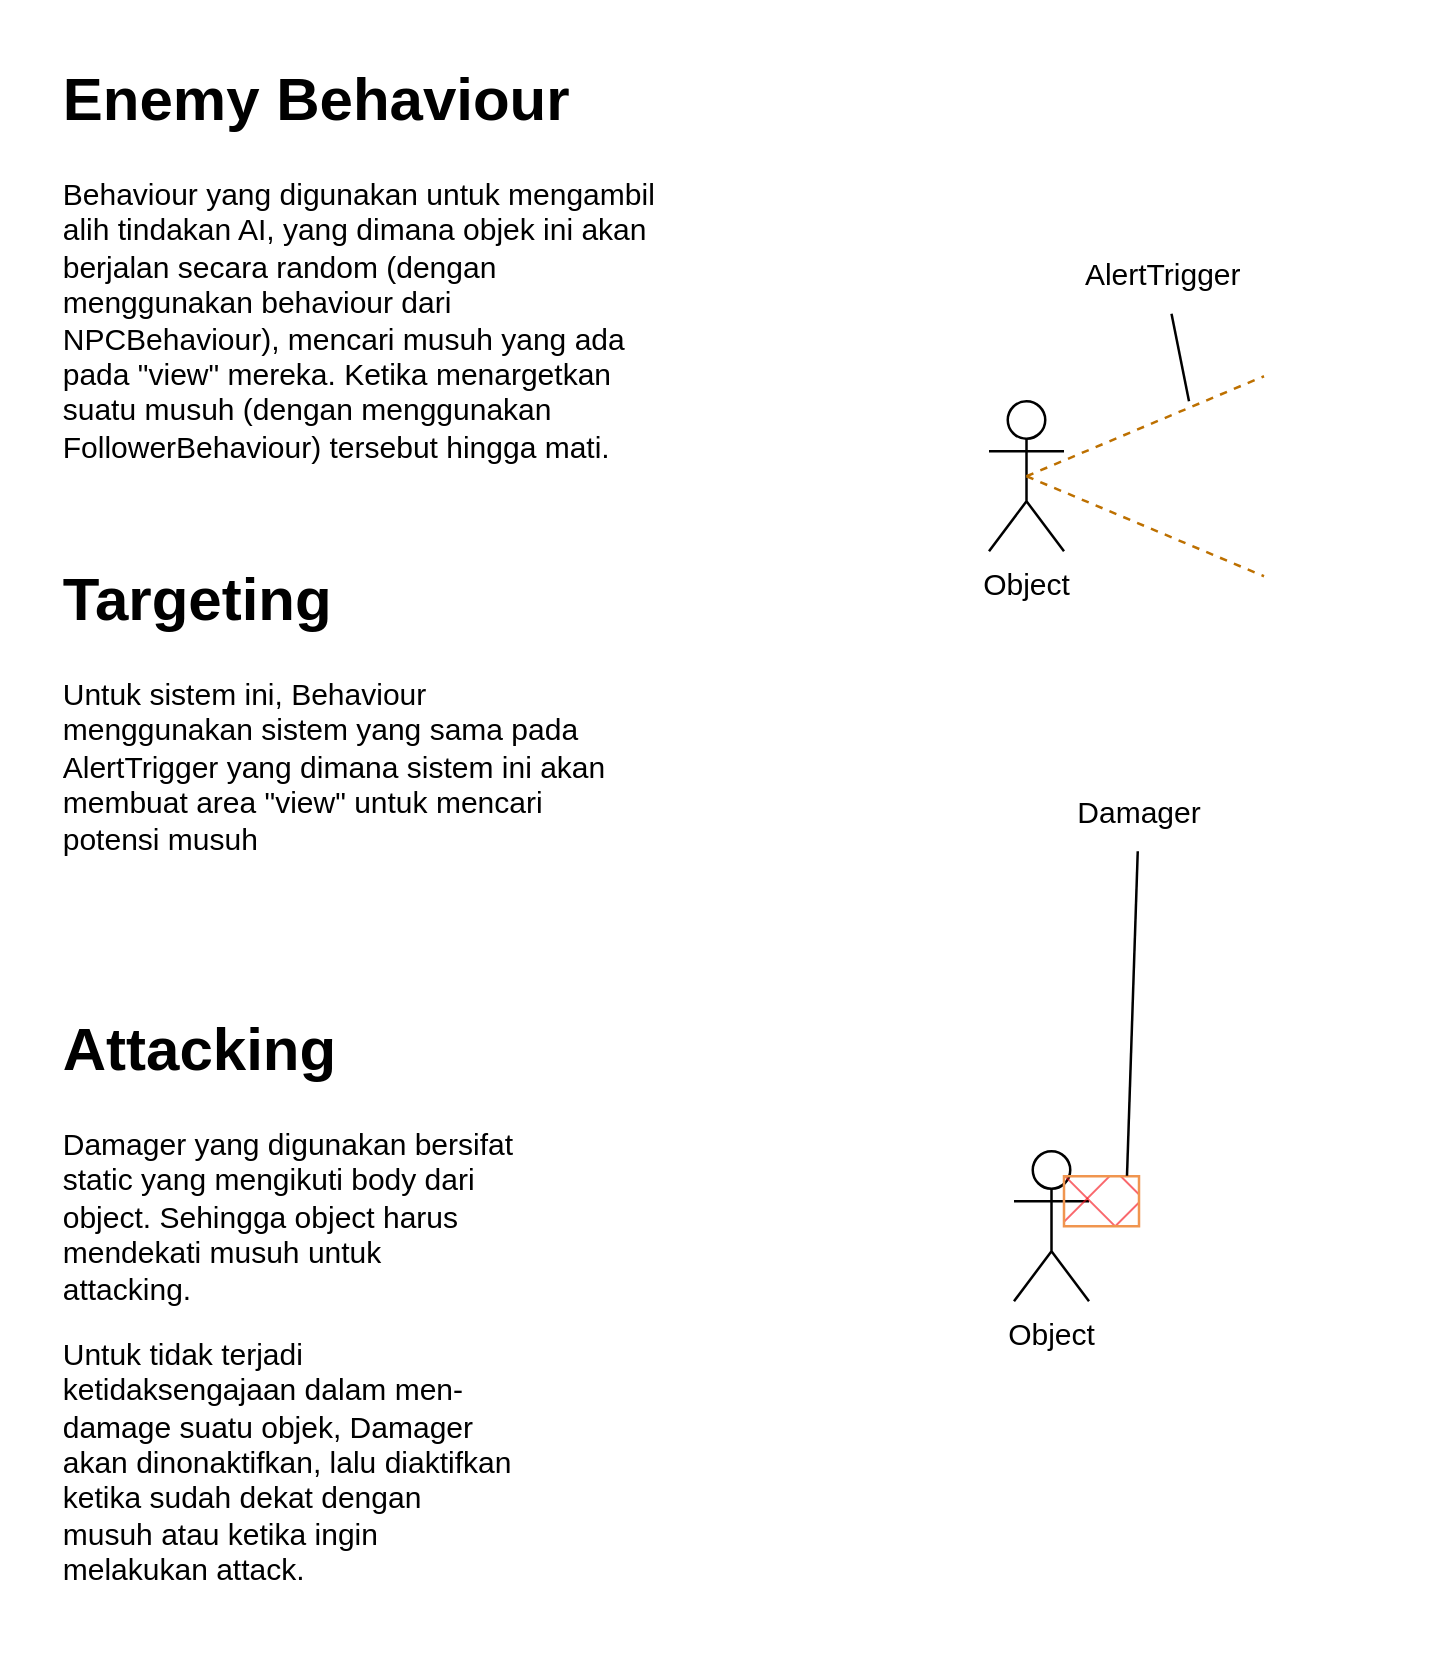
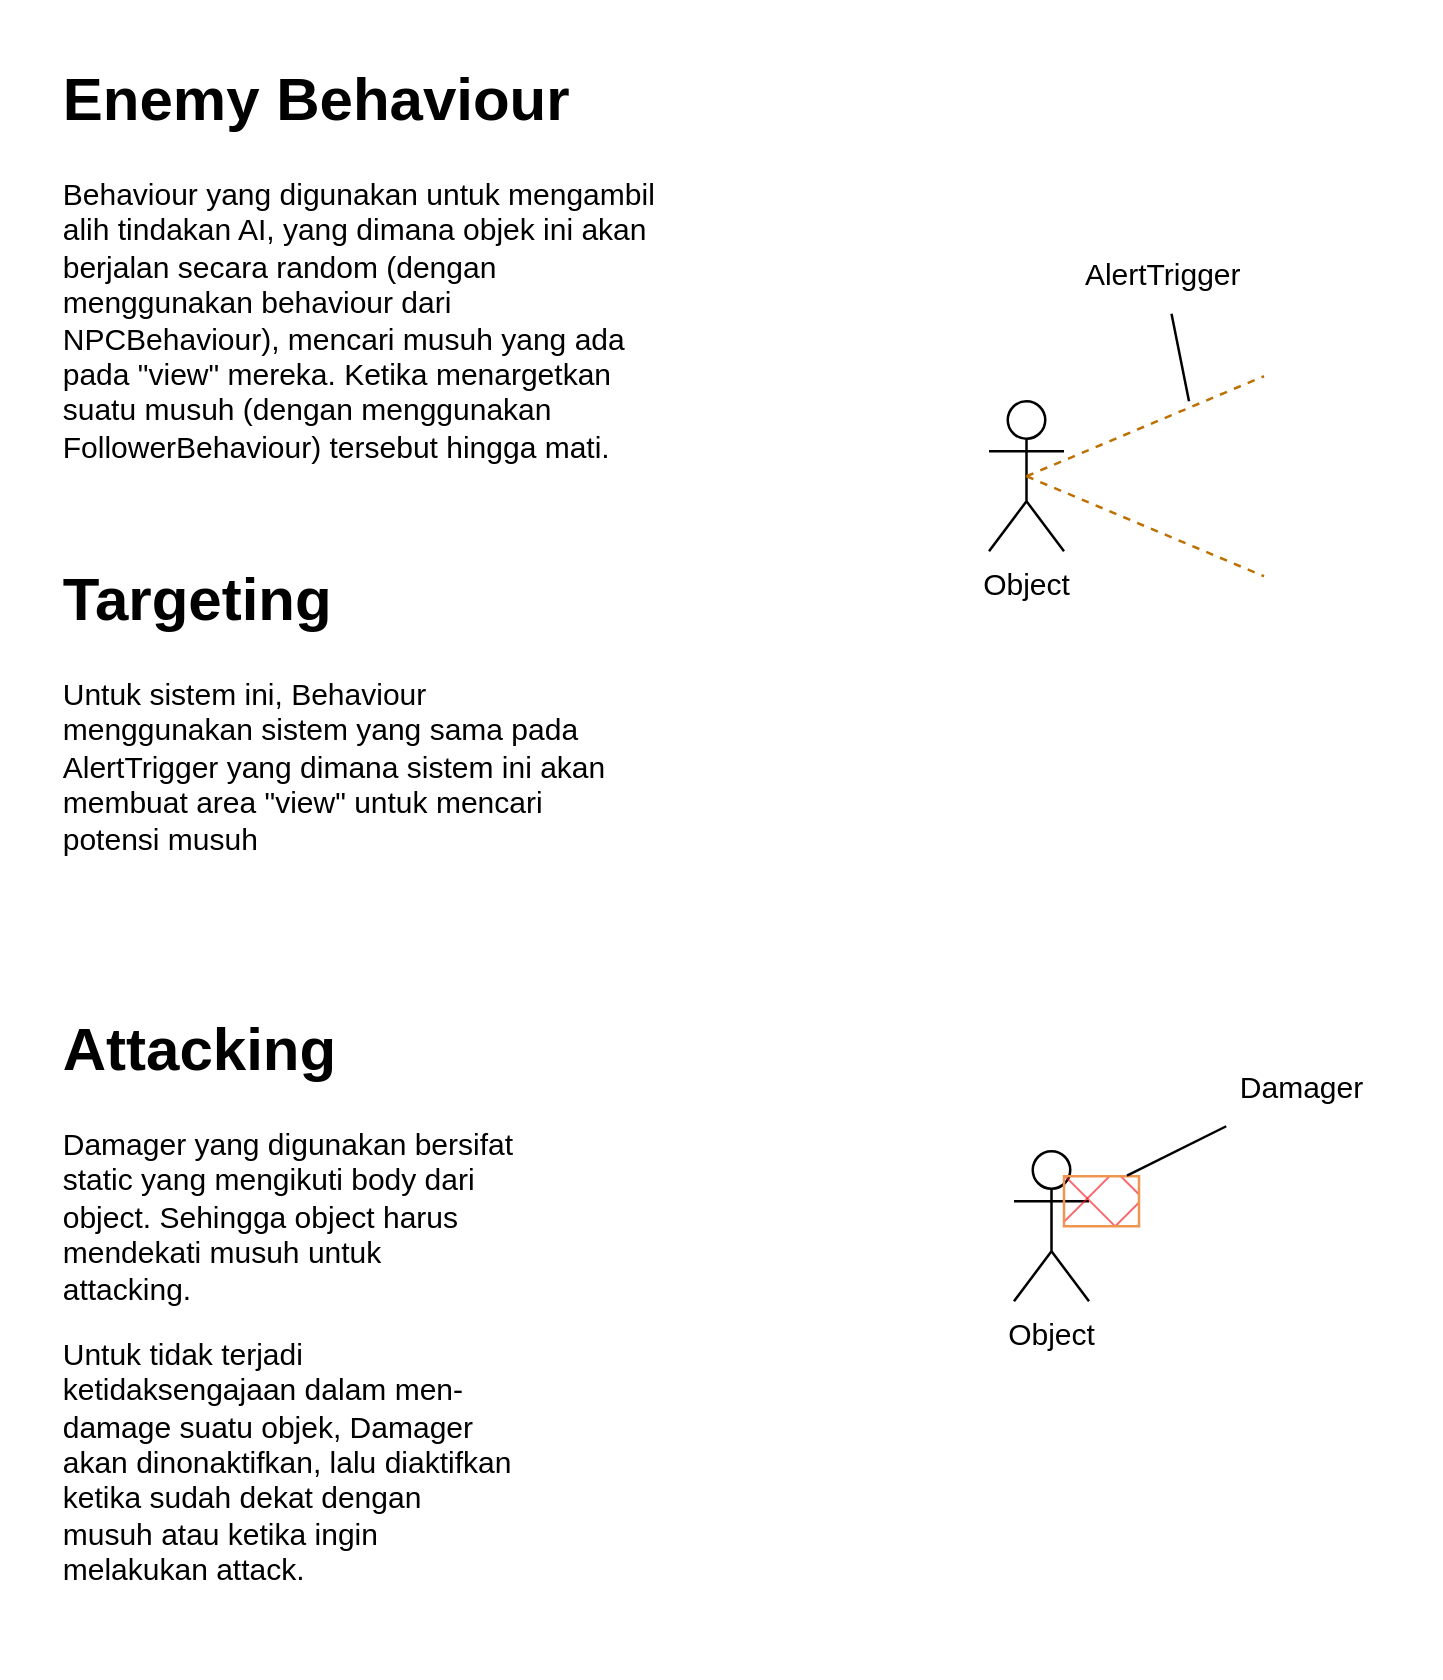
(1139, 814) -> (1301, 1089)
